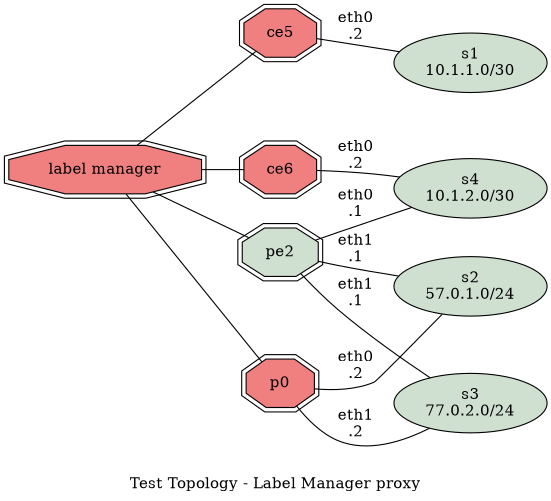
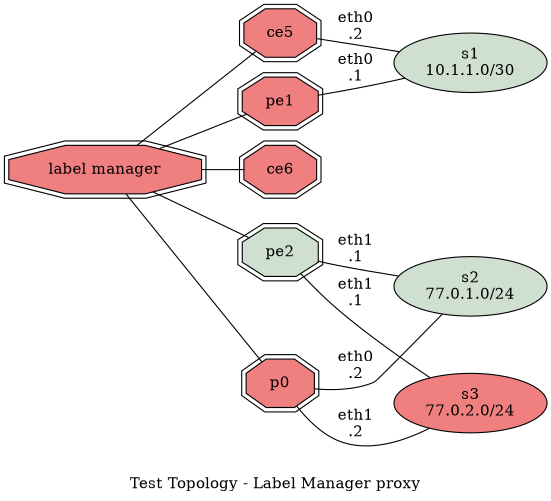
none -> (280, 101)
(471, 188) -> none
(471, 286) -> (471, 286)
(471, 403) -> (471, 403)
